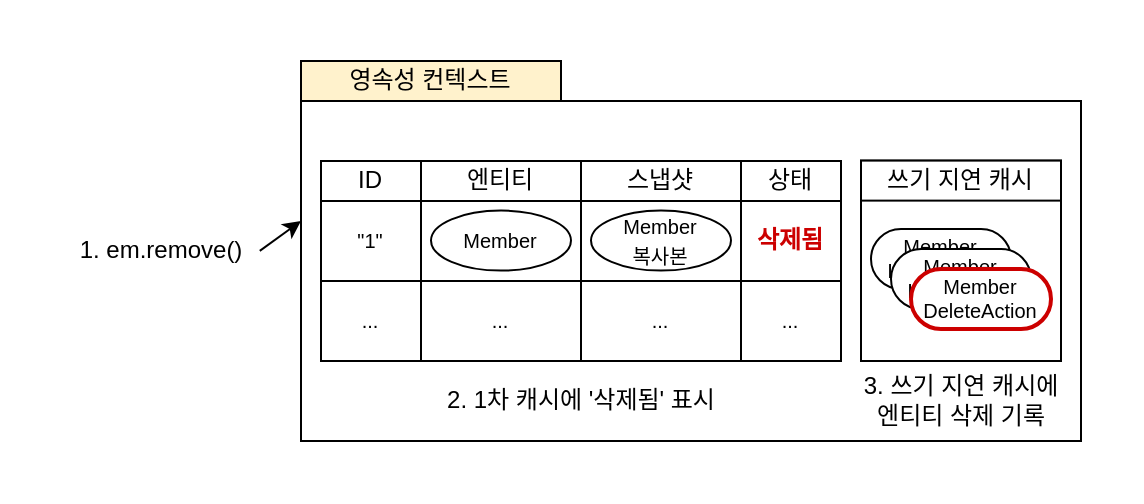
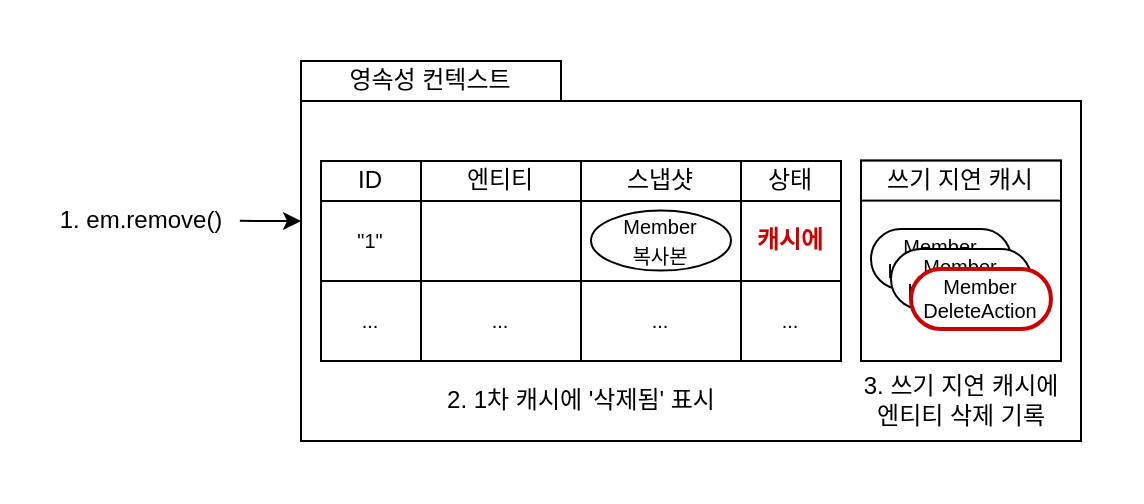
(431, 81) -> (431, 81)
(501, 241) -> none
(791, 241) -> (791, 241)
(161, 251) -> (141, 221)
